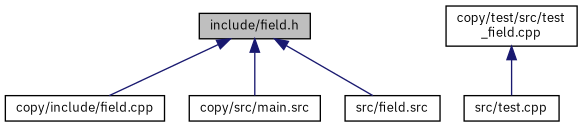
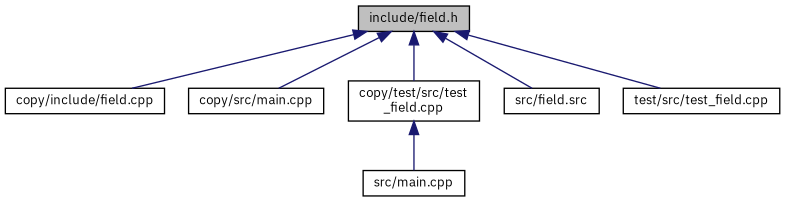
none -> (414, 63)
none -> (702, 101)
(255, 108) -> (256, 101)
(512, 108) -> (414, 183)
